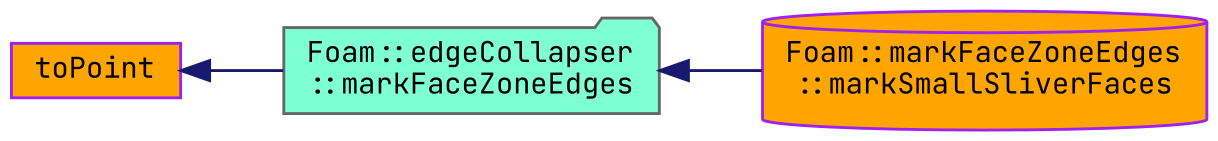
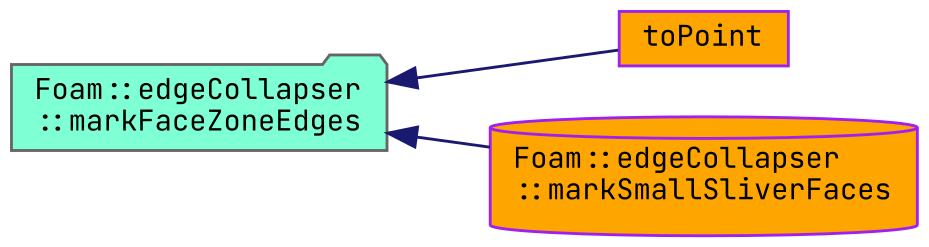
(247, 71) -> (518, 64)
(985, 71) -> (704, 176)
